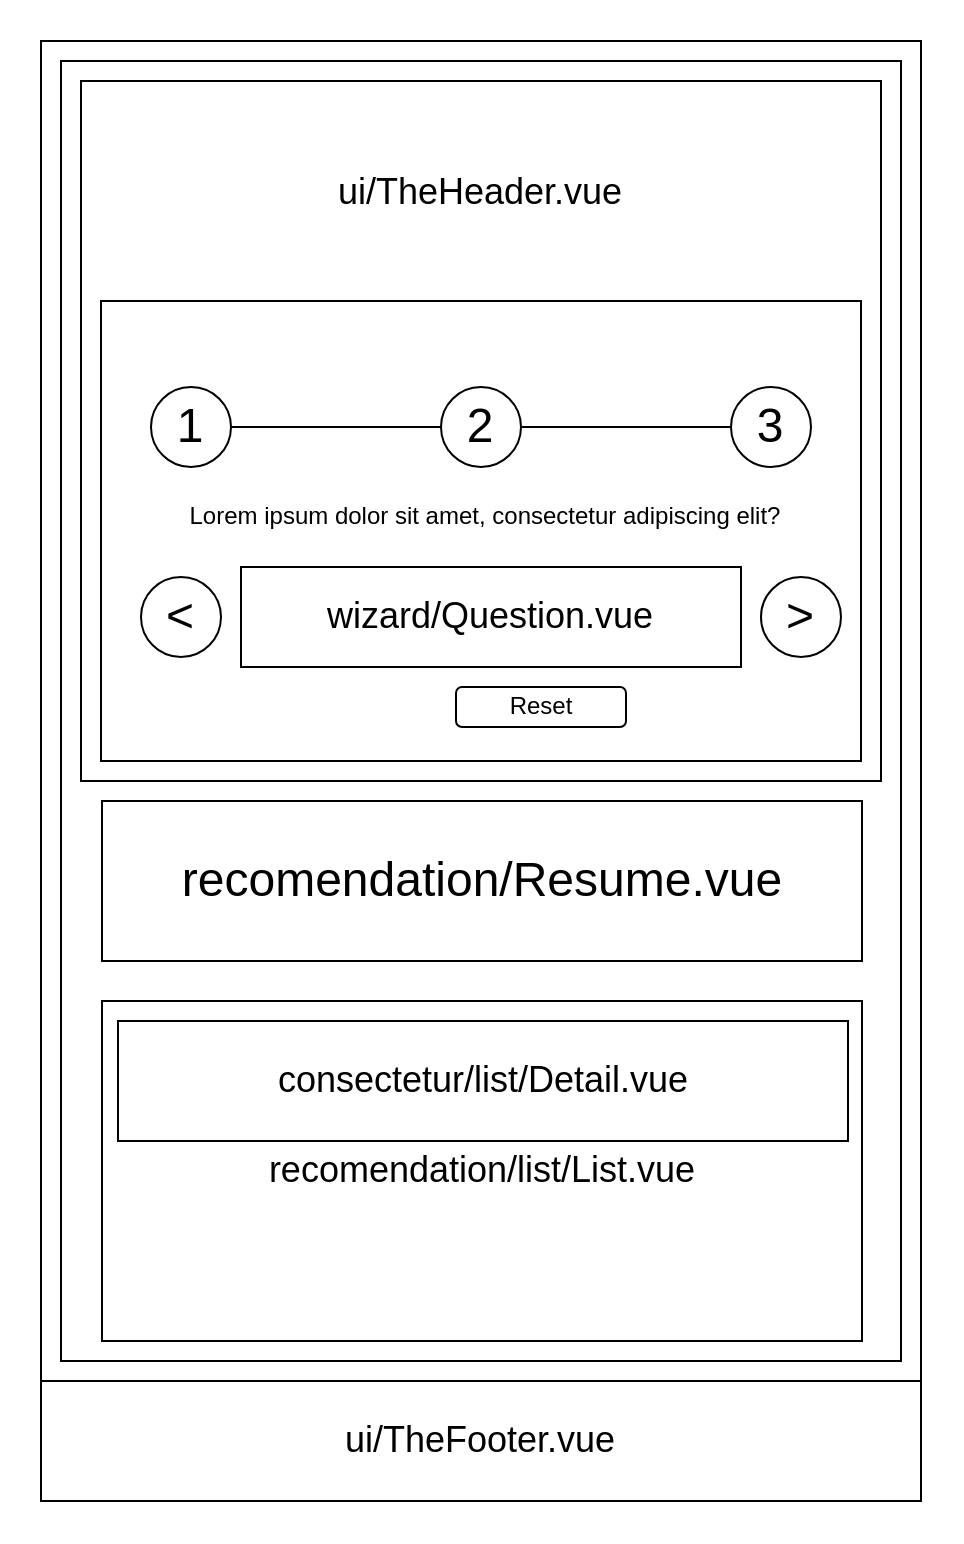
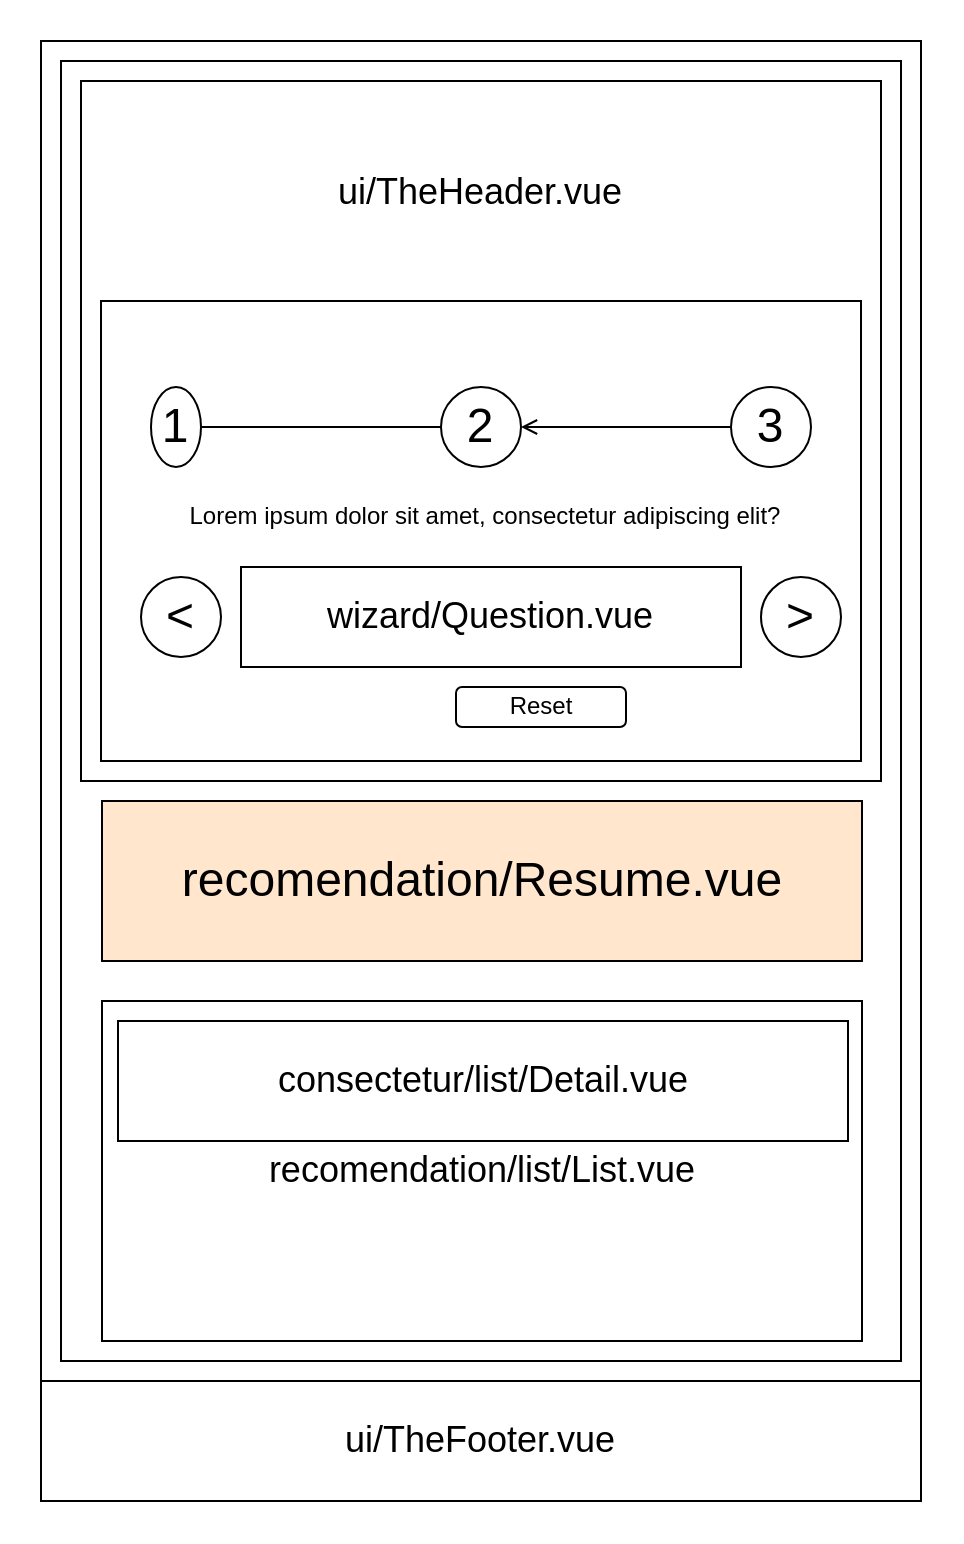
(191, 427) -> (176, 427)
(527, 427) -> (529, 427)
(482, 881) -> (482, 881)
